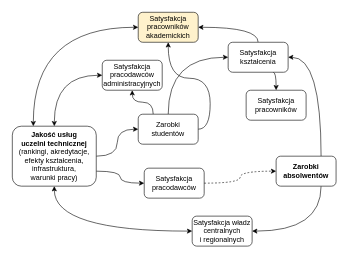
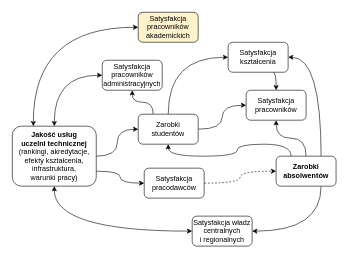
(231, 29) -> none
(132, 75) -> (132, 75)
(183, 77) -> (222, 116)
none -> (291, 138)
none -> (255, 145)
